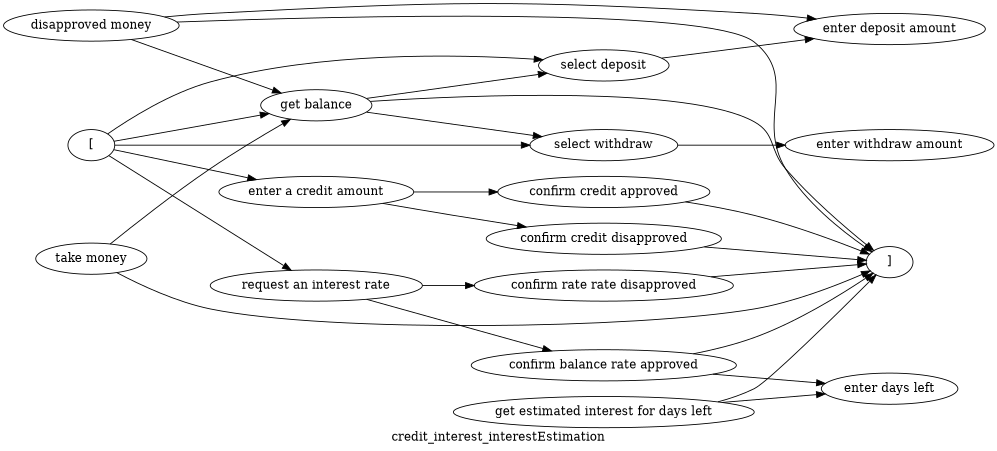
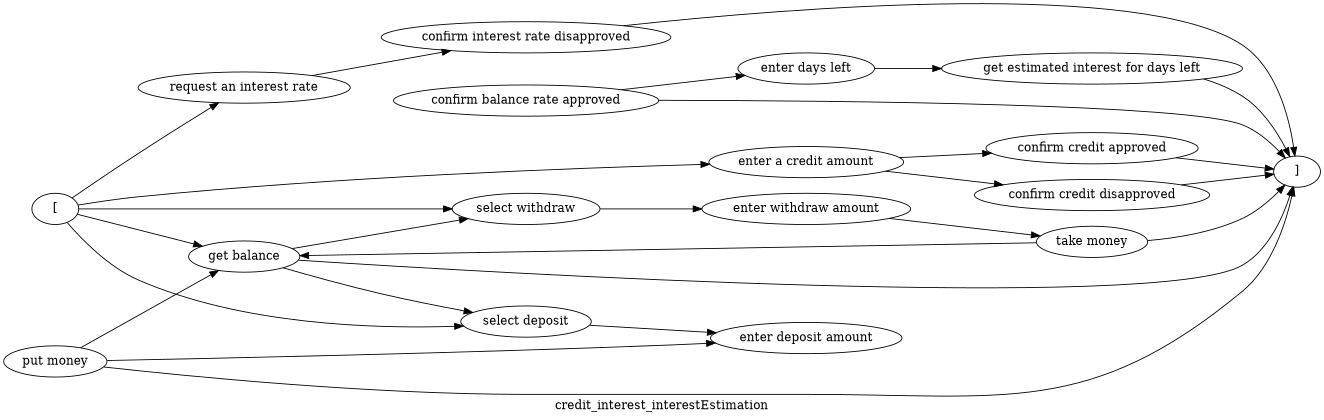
(91, 26) -> (55, 361)
none -> (960, 227)
(604, 286) -> (526, 37)
(437, 319) -> none
(769, 399) -> (904, 69)
